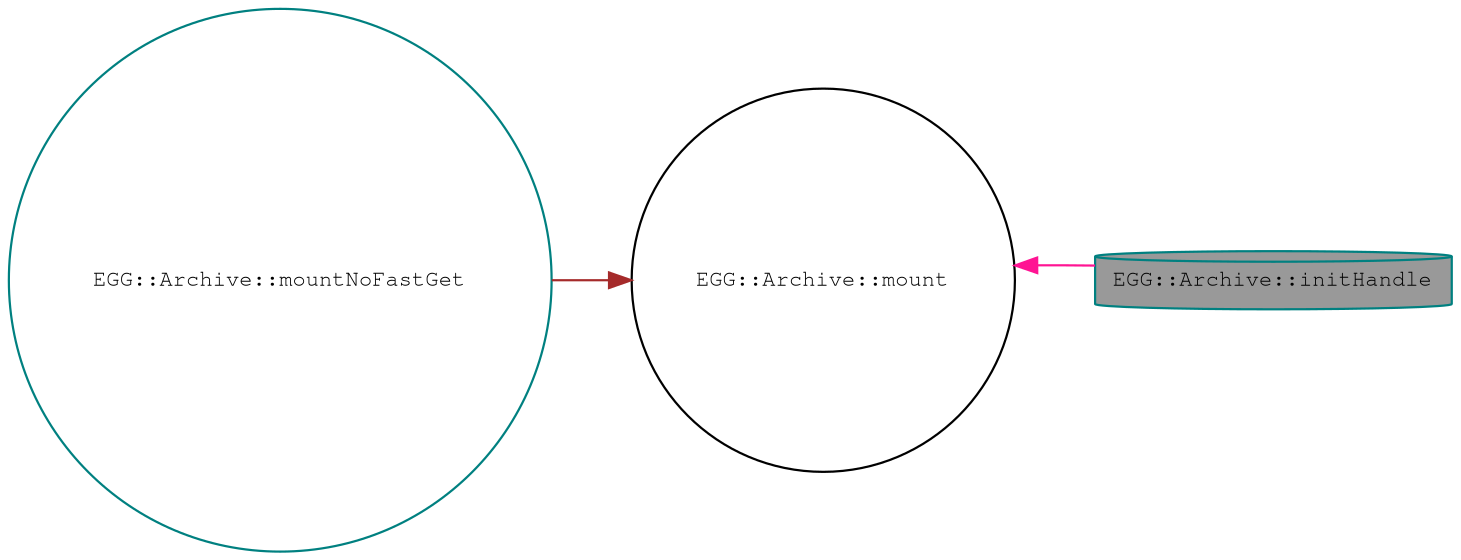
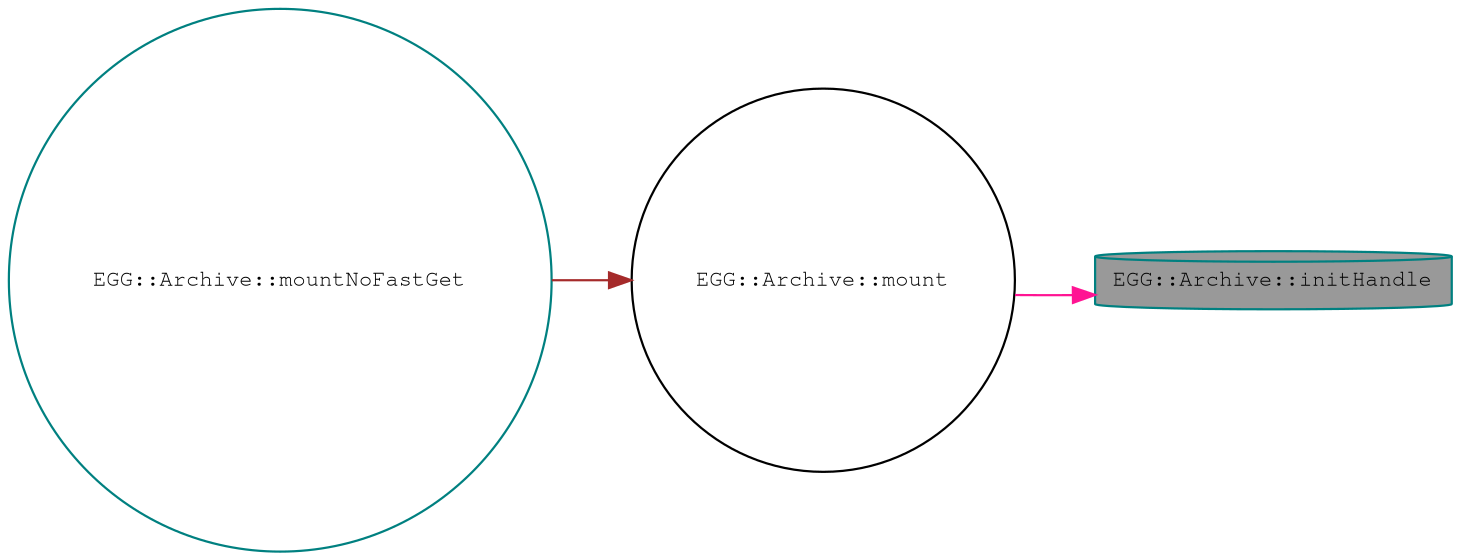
(1066, 265) -> (1044, 295)
